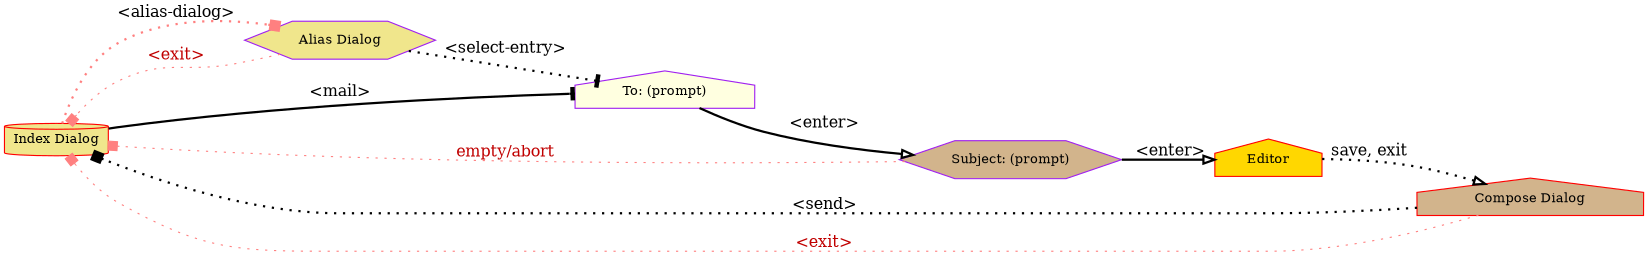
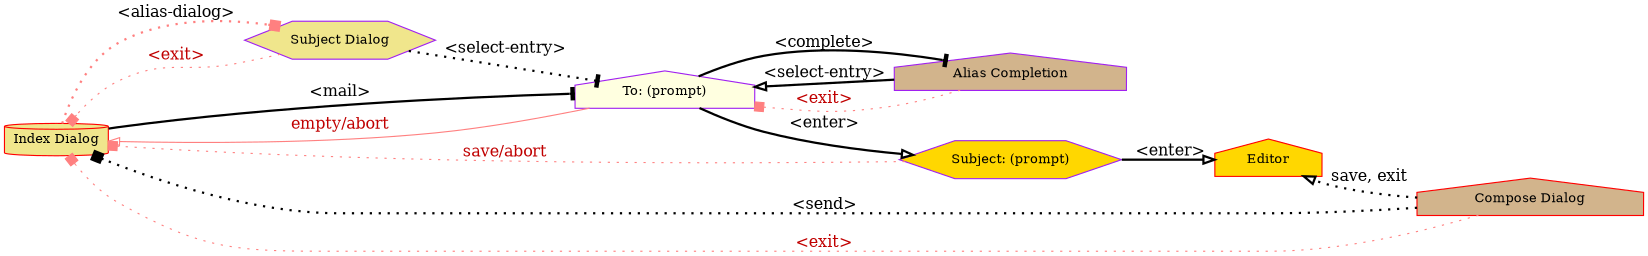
(340, 40) -> (340, 40)
none -> (1010, 74)
none -> (356, 139)
(505, 152) -> (505, 152)
(1010, 160) -> (1010, 160)
(1399, 164) -> (1365, 192)
